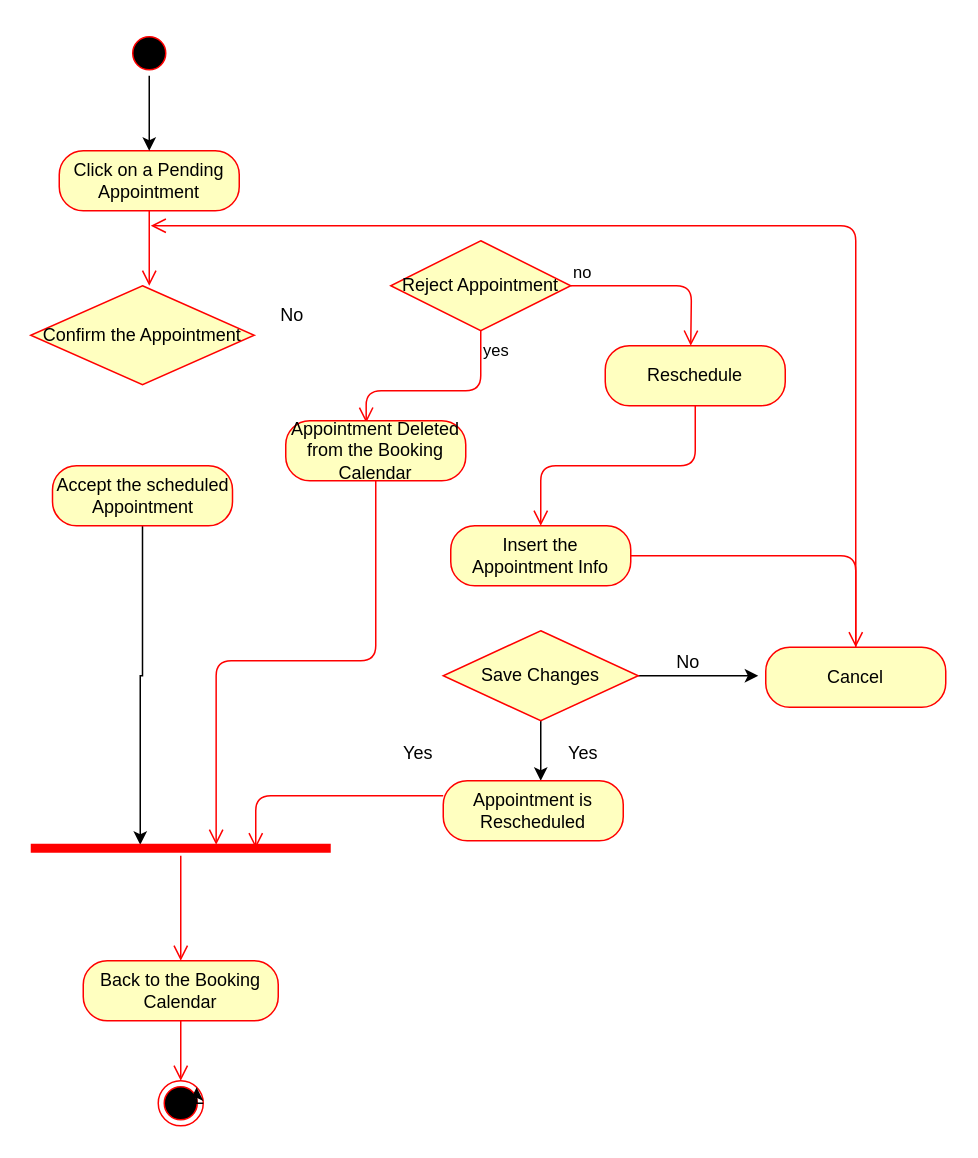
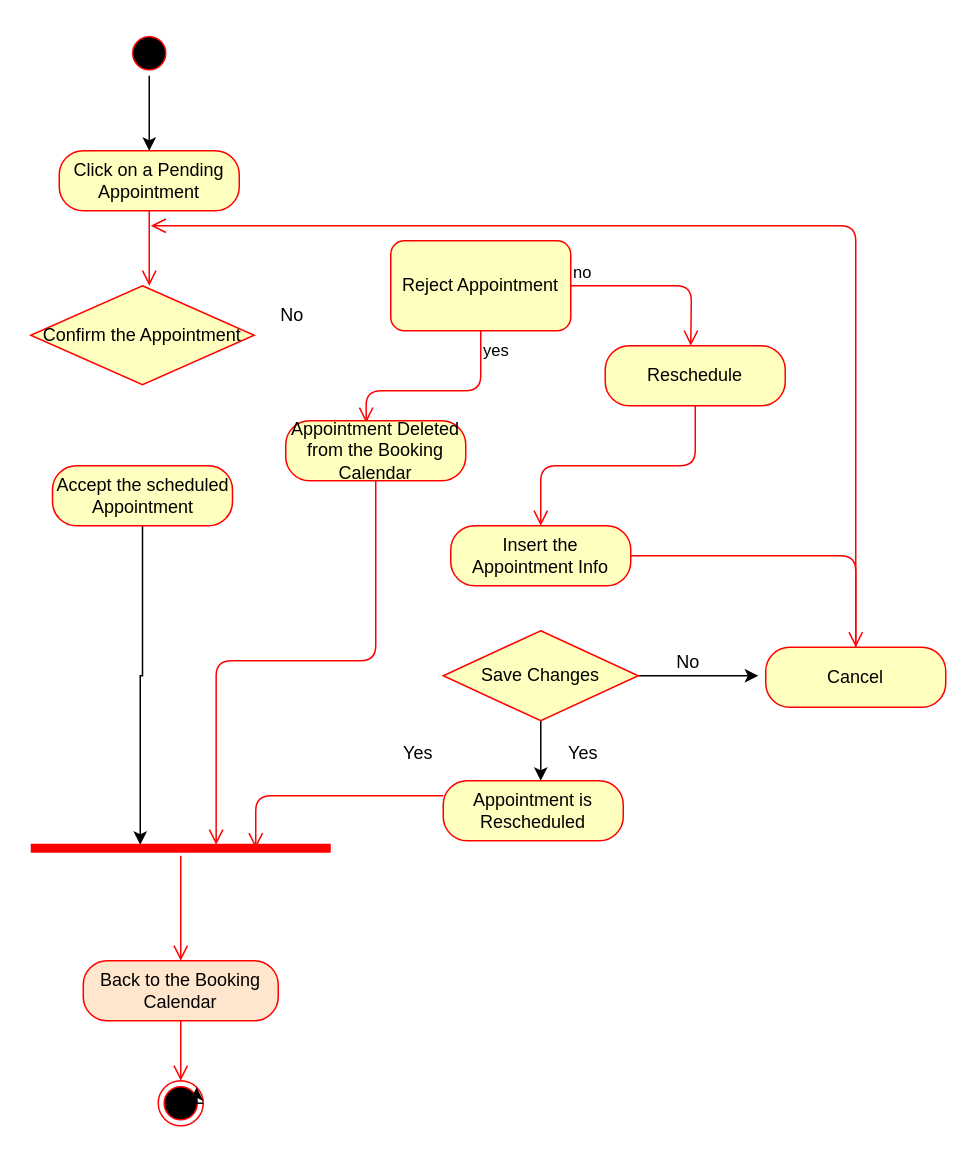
(481, 286) -> (481, 286)
(181, 991) -> (181, 991)
